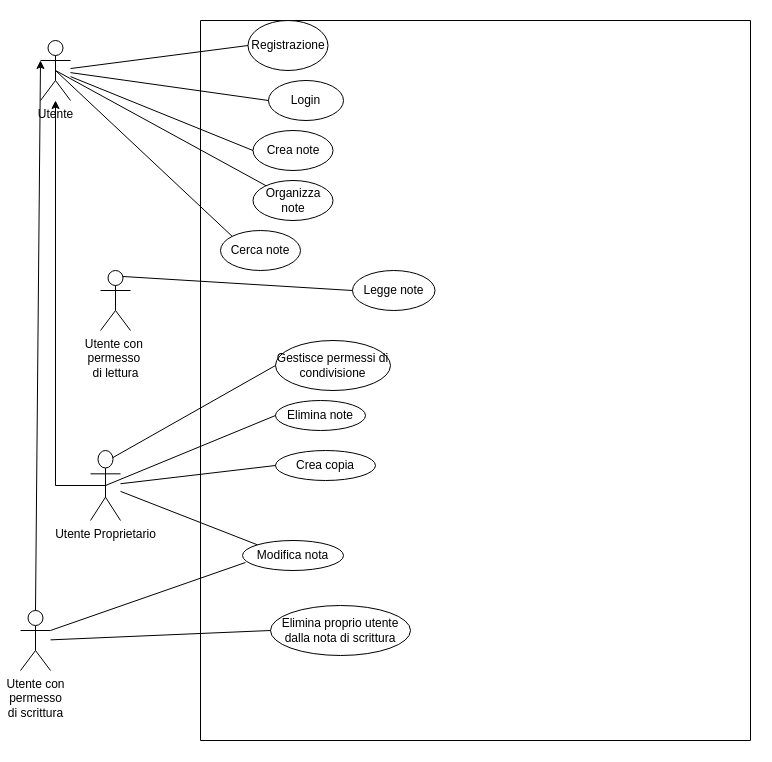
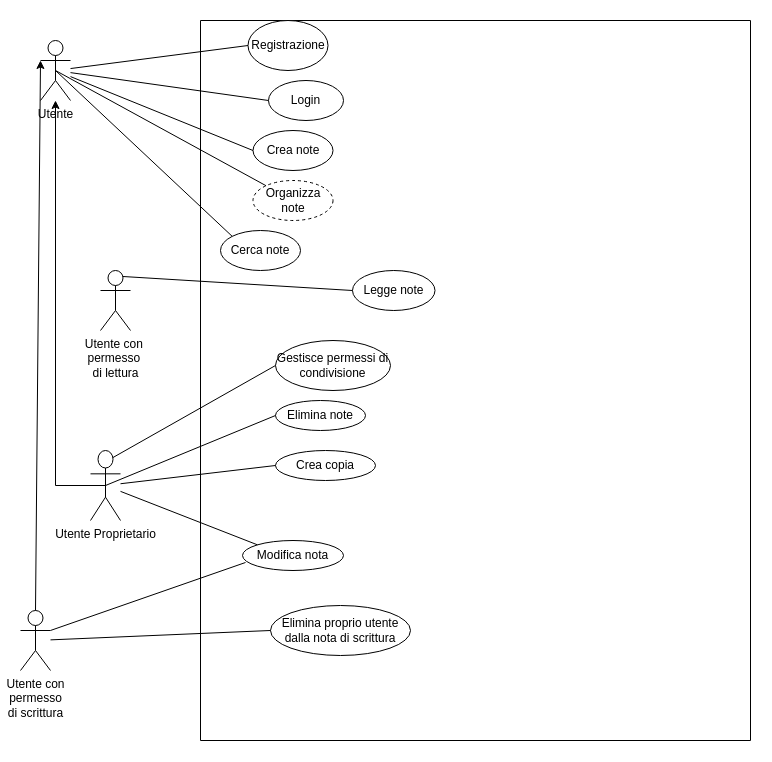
(293, 201) -> (293, 201)
